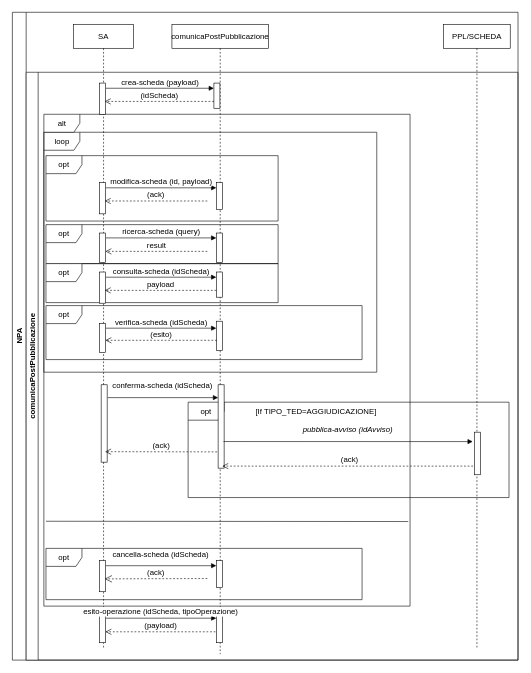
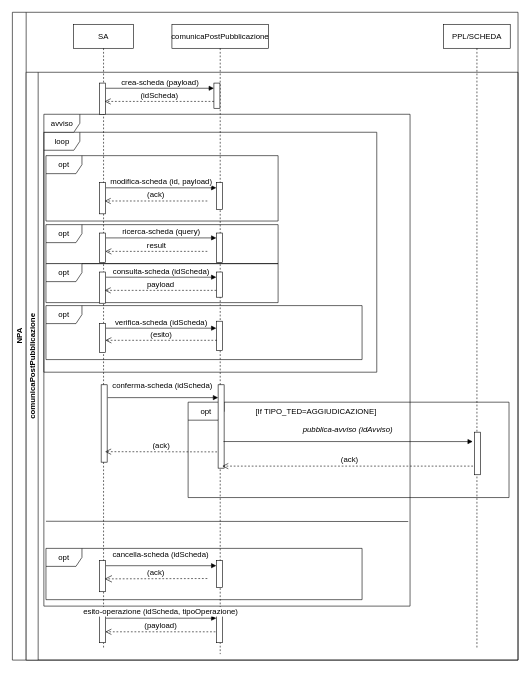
(62, 123) -> (62, 123)
